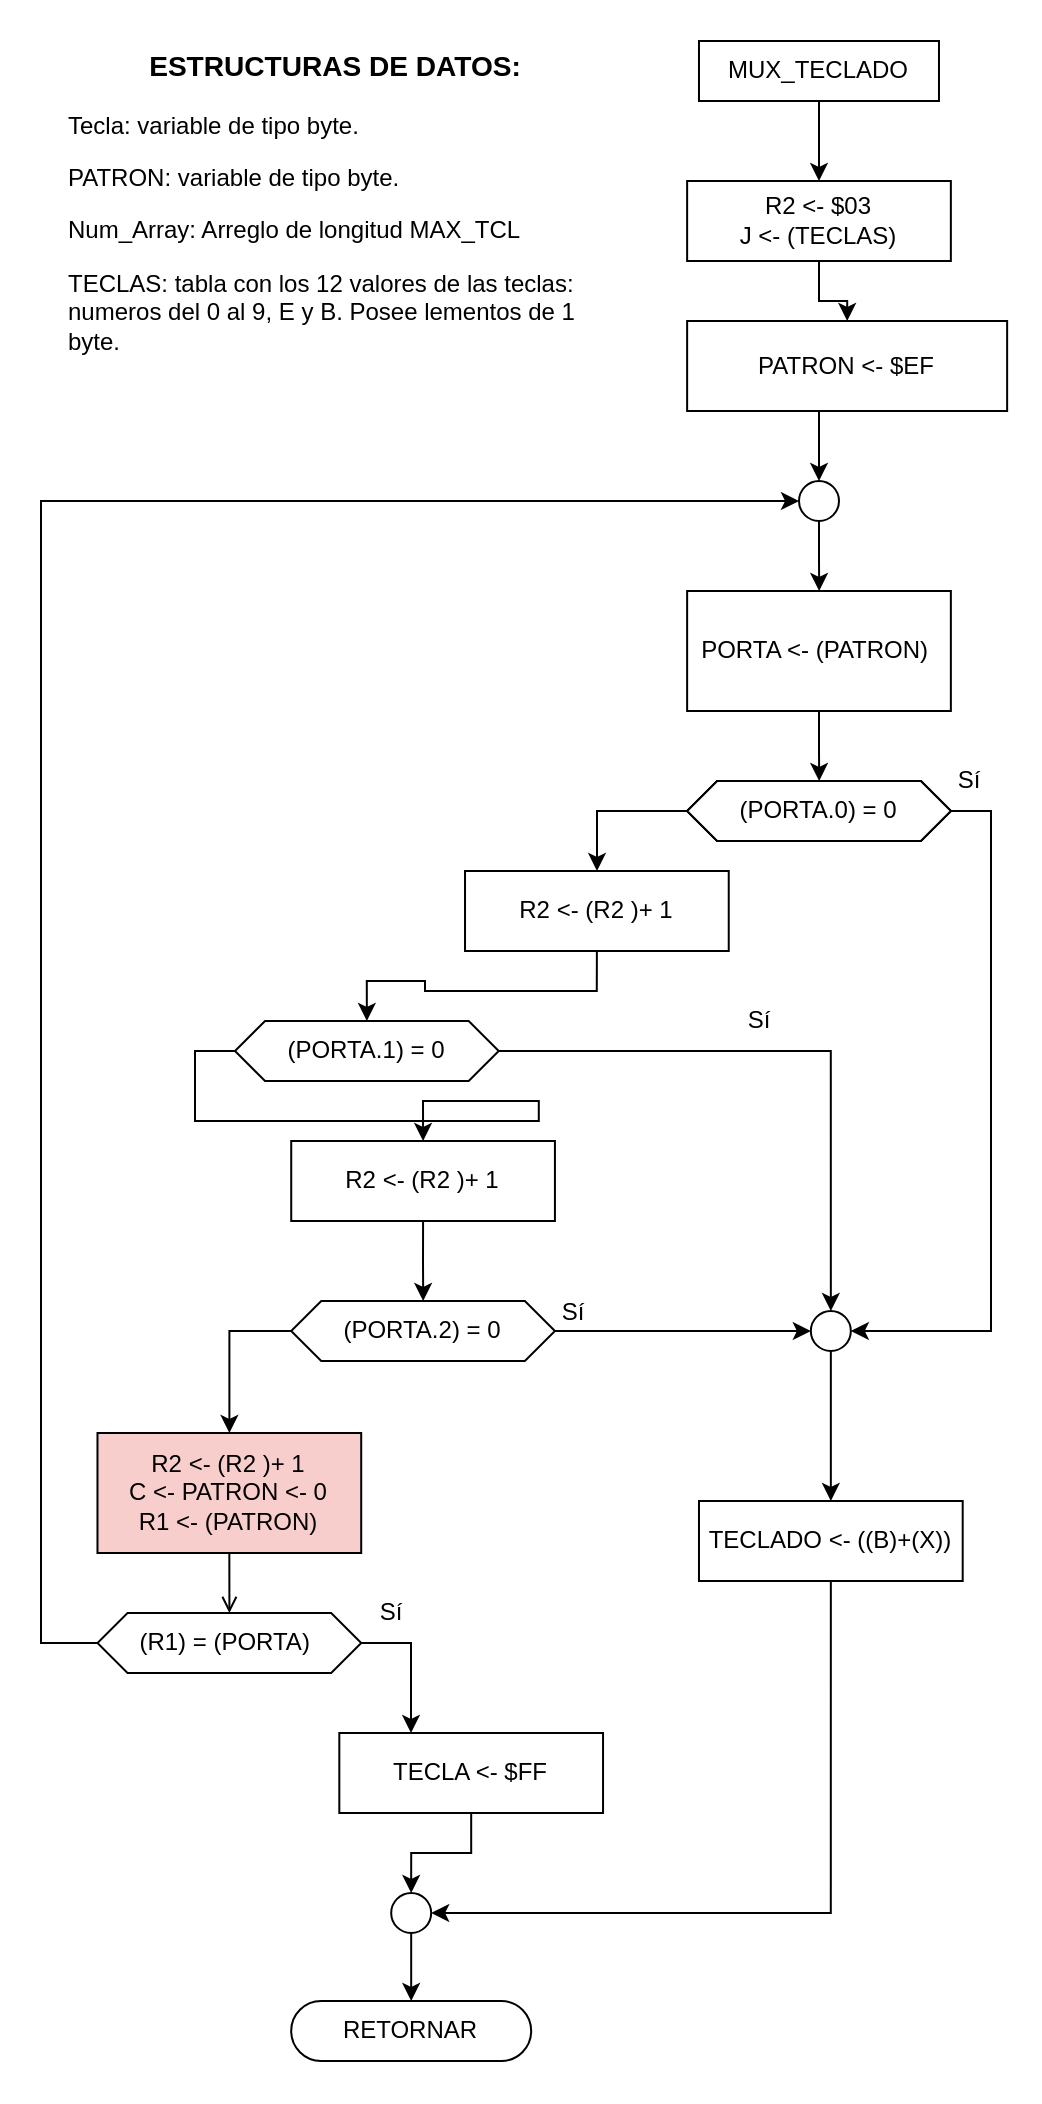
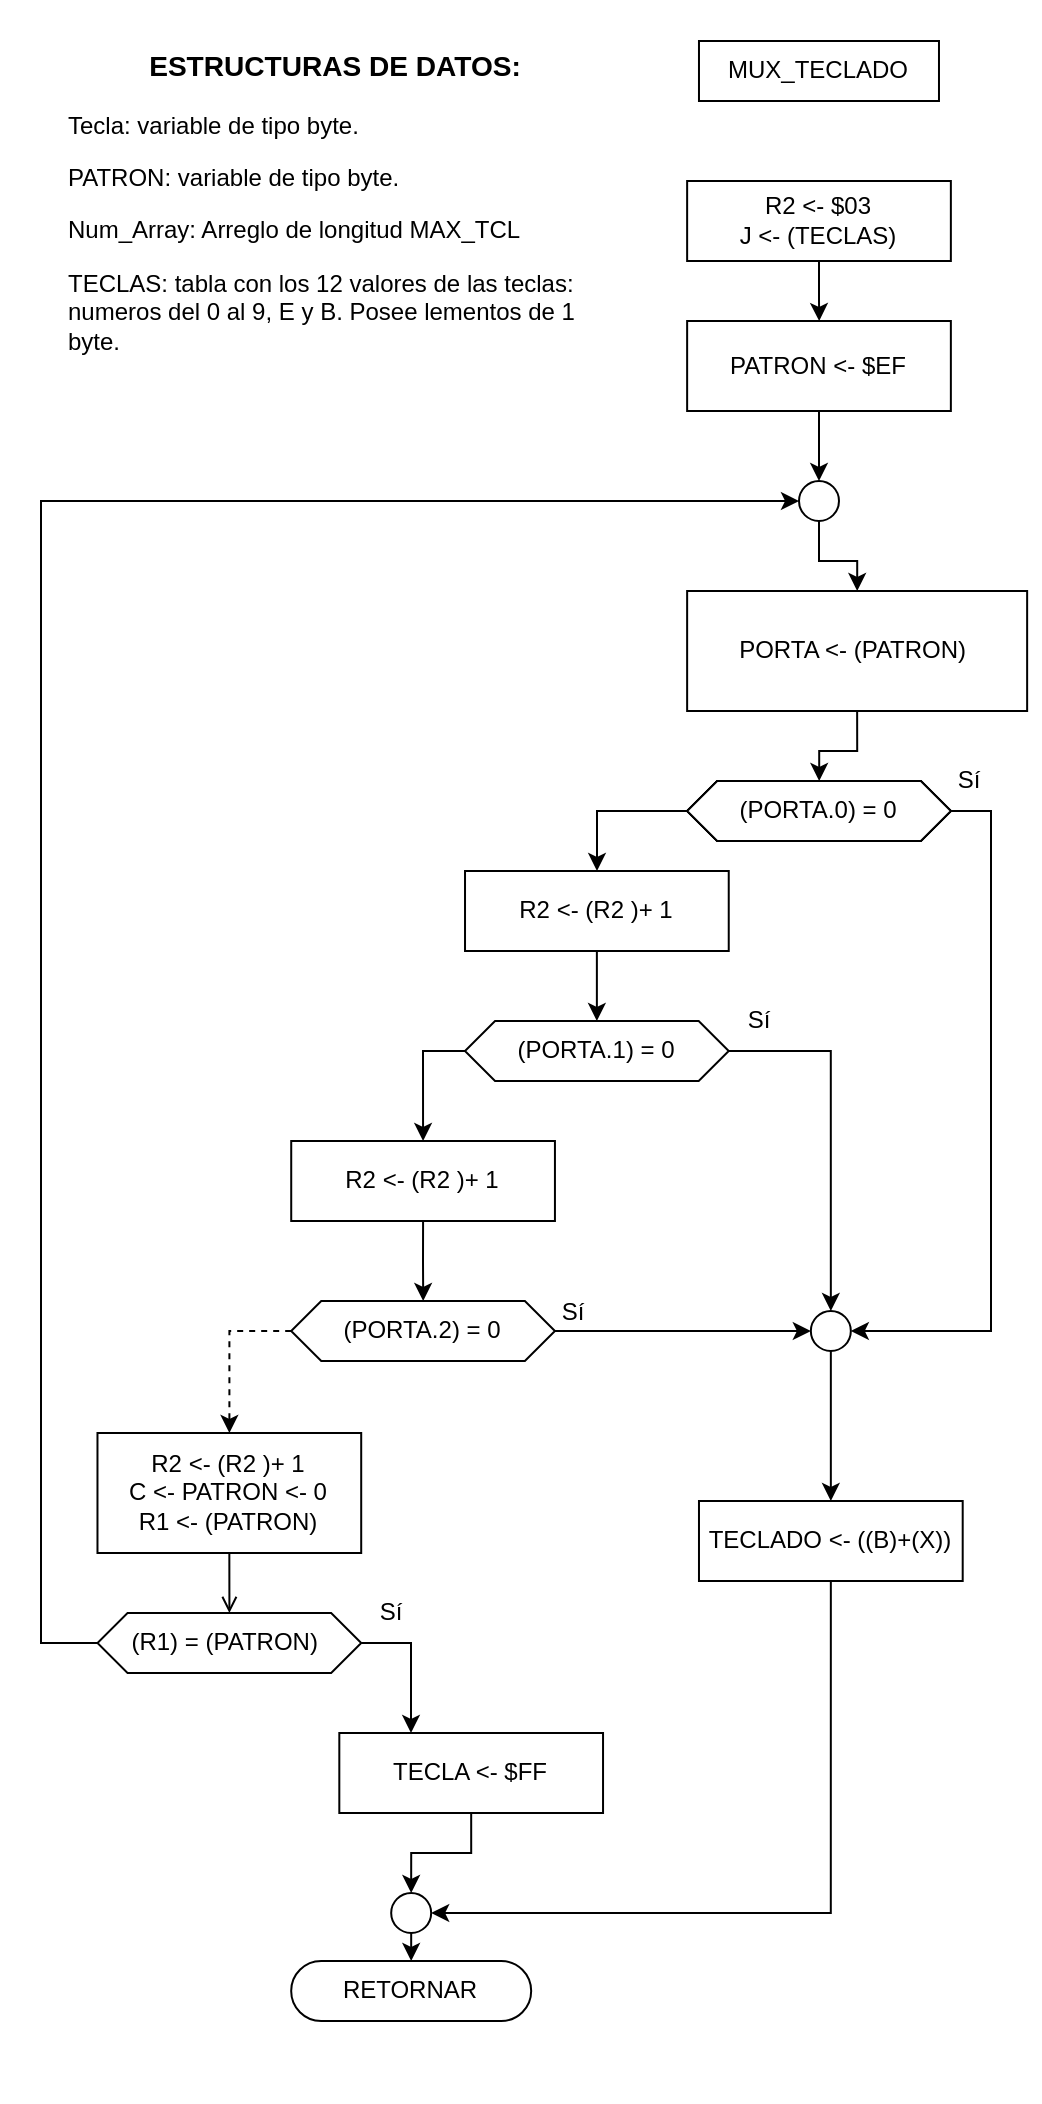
(819, 134) -> none
(847, 366) -> (819, 366)
(819, 651) -> (857, 651)
(367, 1051) -> (597, 1051)
(229, 1345) -> (229, 1345)
(229, 1493) -> (229, 1493)
(229, 1643) -> (229, 1643)
(411, 2031) -> (411, 1991)
